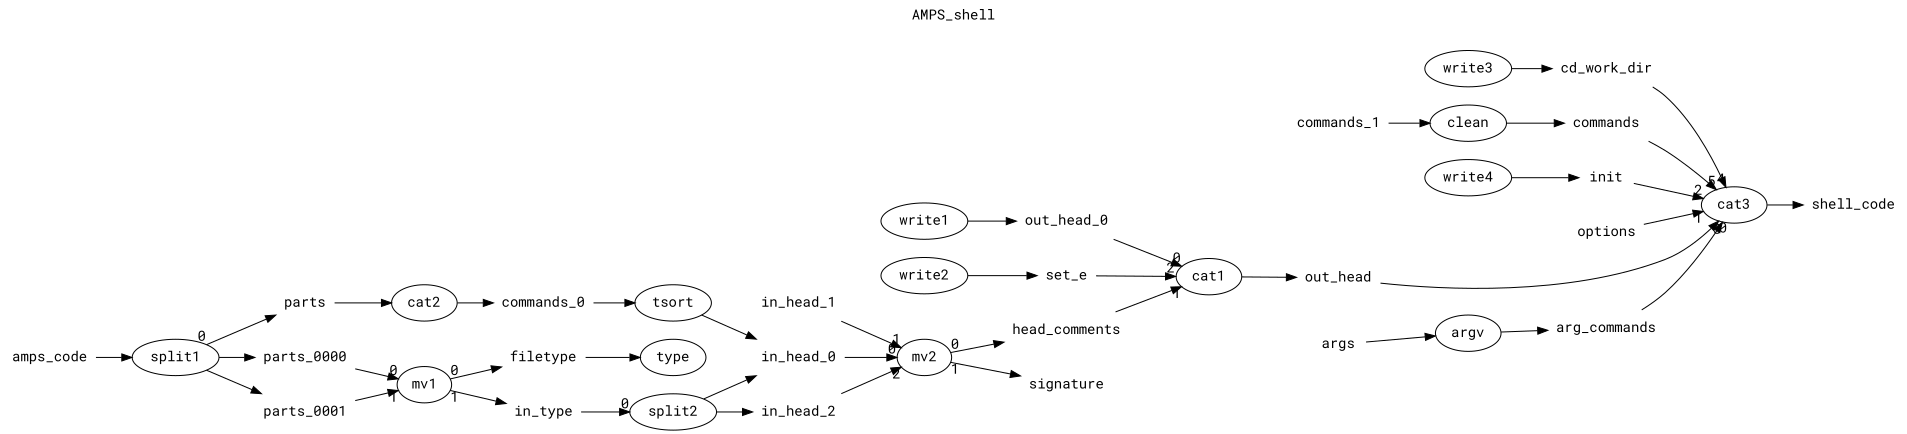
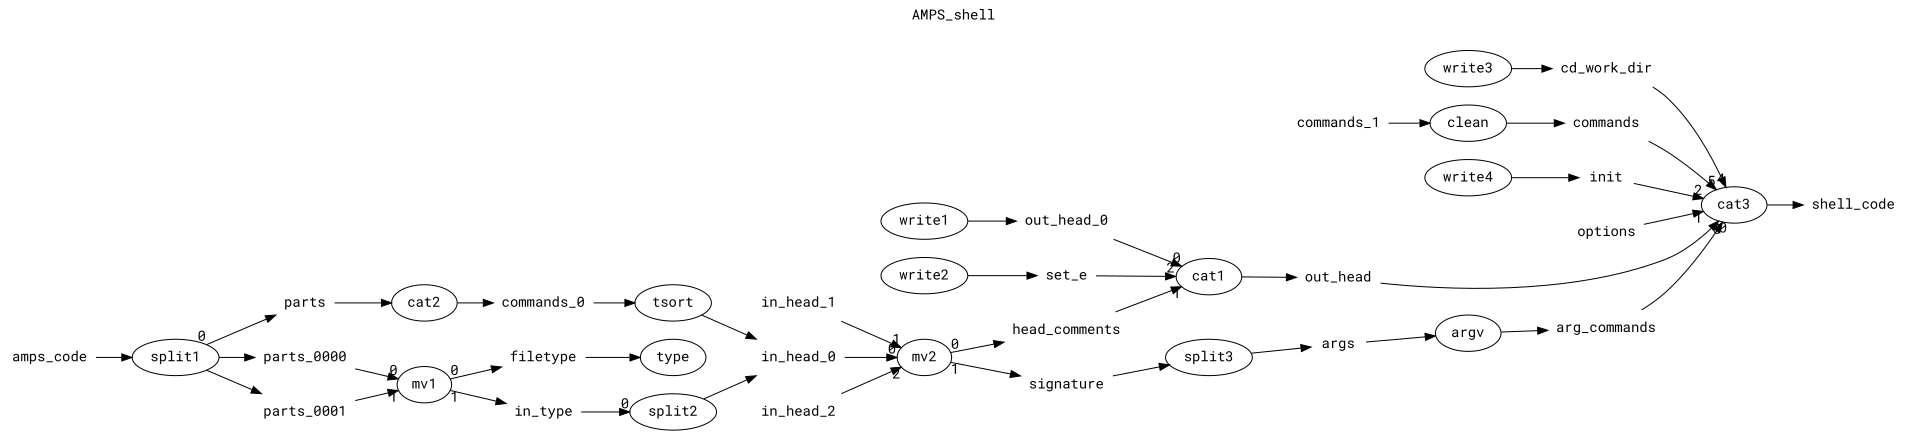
none -> (1209, 357)
(729, 412) -> none
